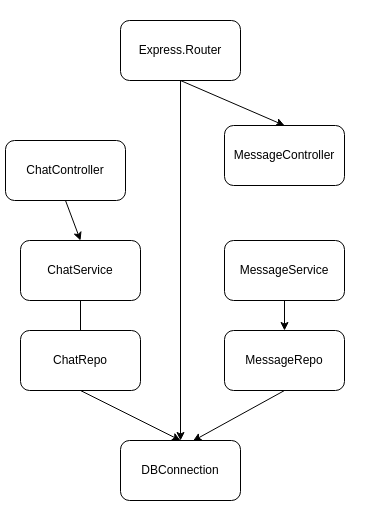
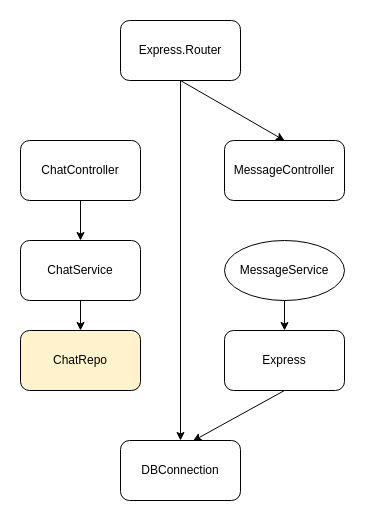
(285, 156) -> (285, 171)
(66, 171) -> (81, 171)
(285, 271) -> (285, 271)
(81, 325) -> (81, 322)
(81, 361) -> (81, 361)
(285, 361) -> (285, 361)
(127, 414) -> none
